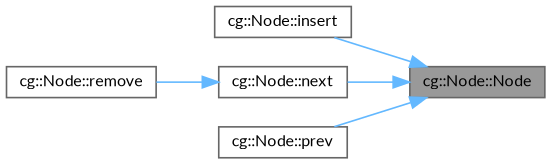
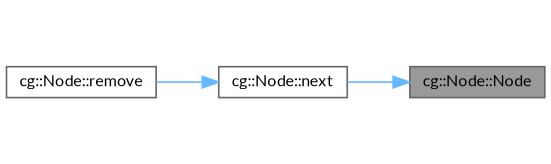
(283, 22) -> none
(283, 142) -> none
